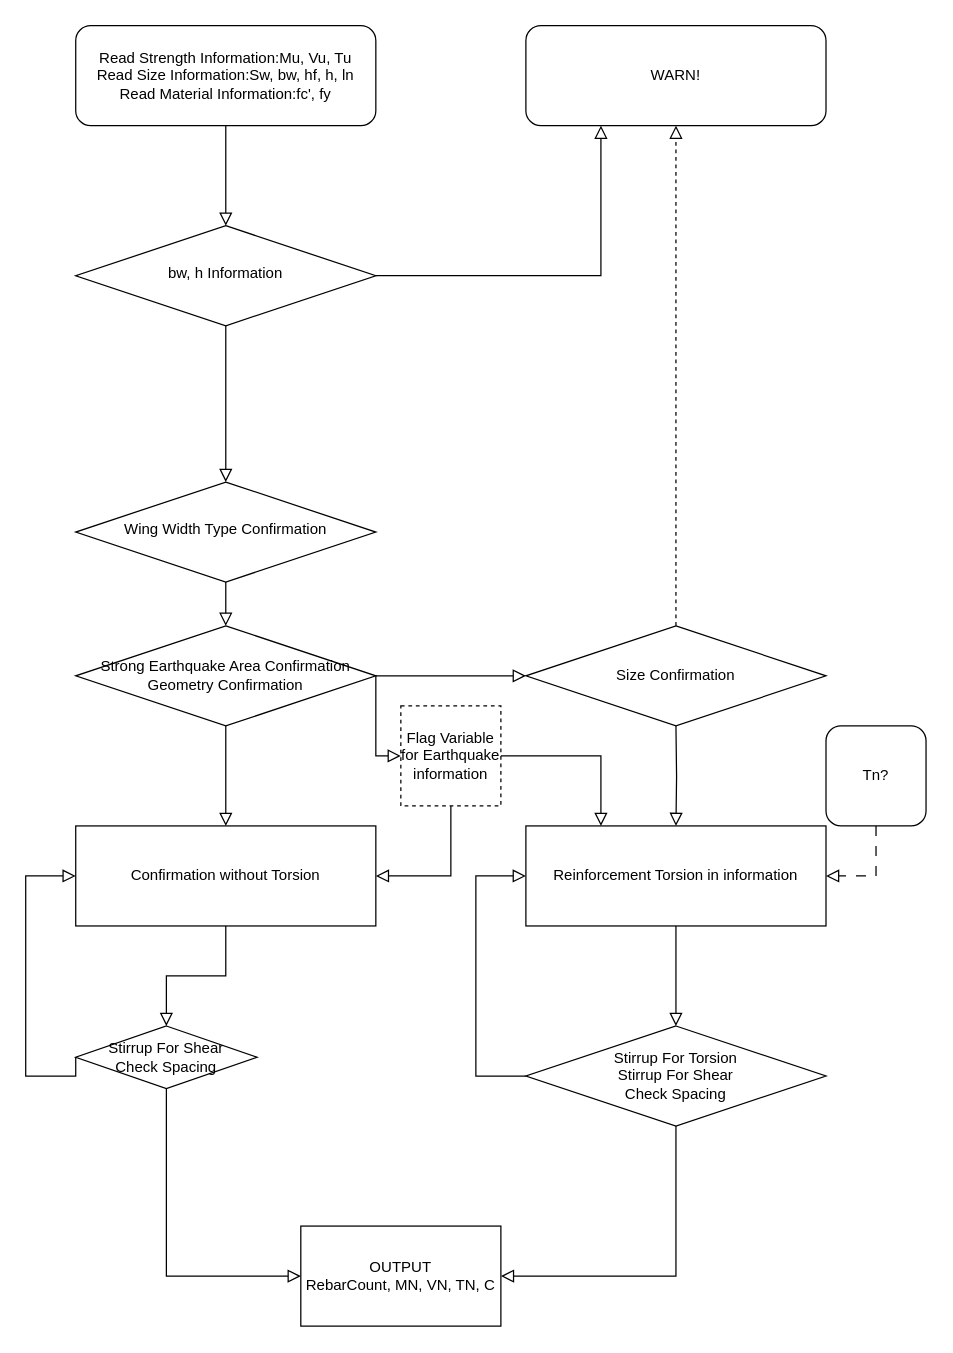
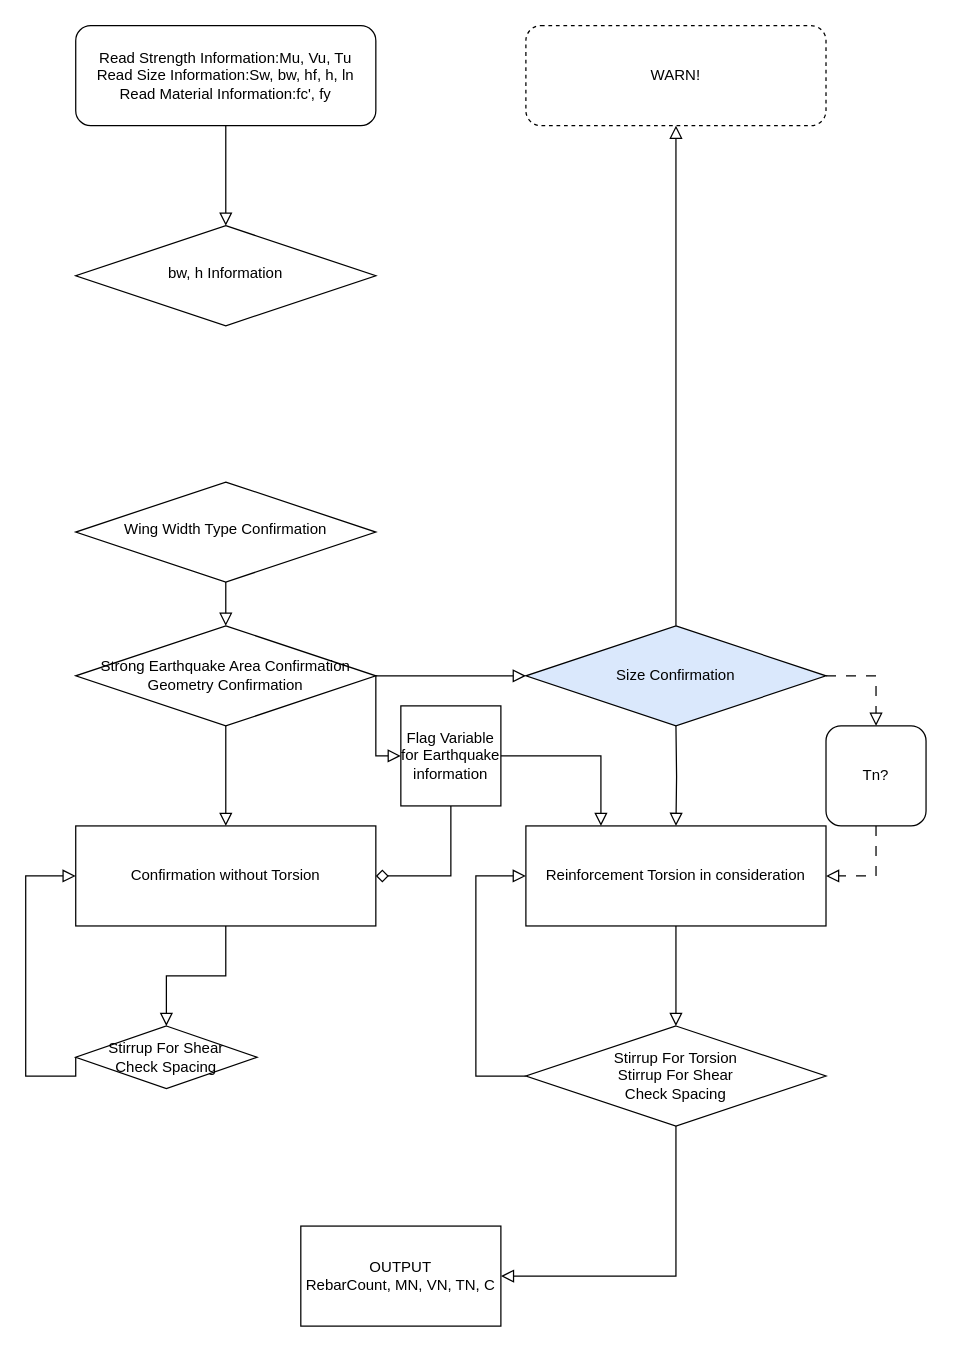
(676, 76) -> (676, 76)
(557, 276) -> none
(676, 380) -> (676, 380)
(226, 397) -> none
(676, 676) -> (676, 676)
none -> (869, 676)
(451, 756) -> (451, 756)
(389, 876) -> (389, 876)
(676, 876) -> (676, 876)
(166, 1243) -> none
